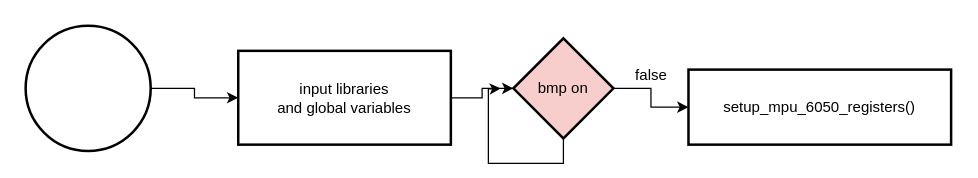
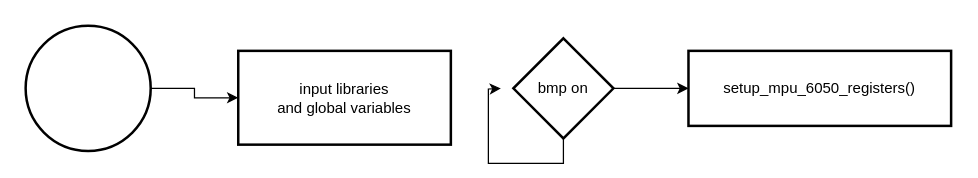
(651, 76) -> none
(563, 88) -> (563, 88)
(472, 98) -> none
(819, 107) -> (819, 88)
